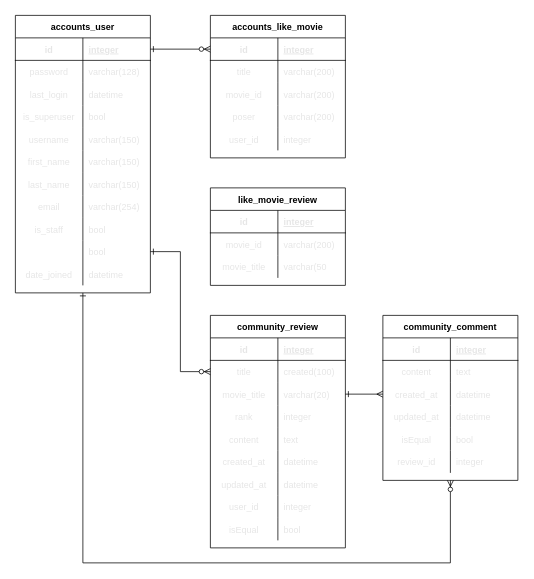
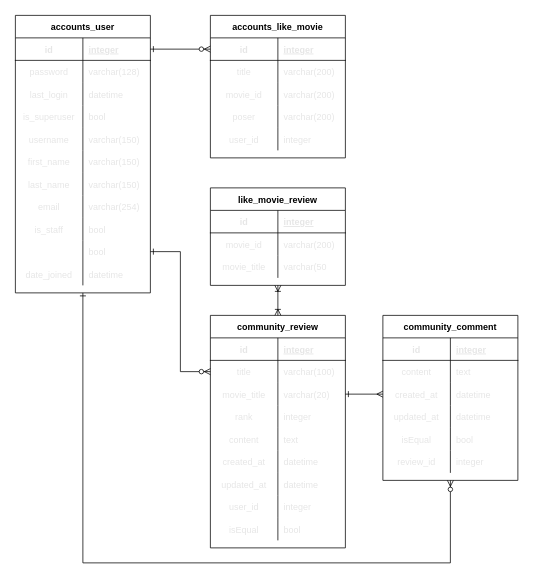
none -> (278, 301)
(314, 372) -> (314, 372)
